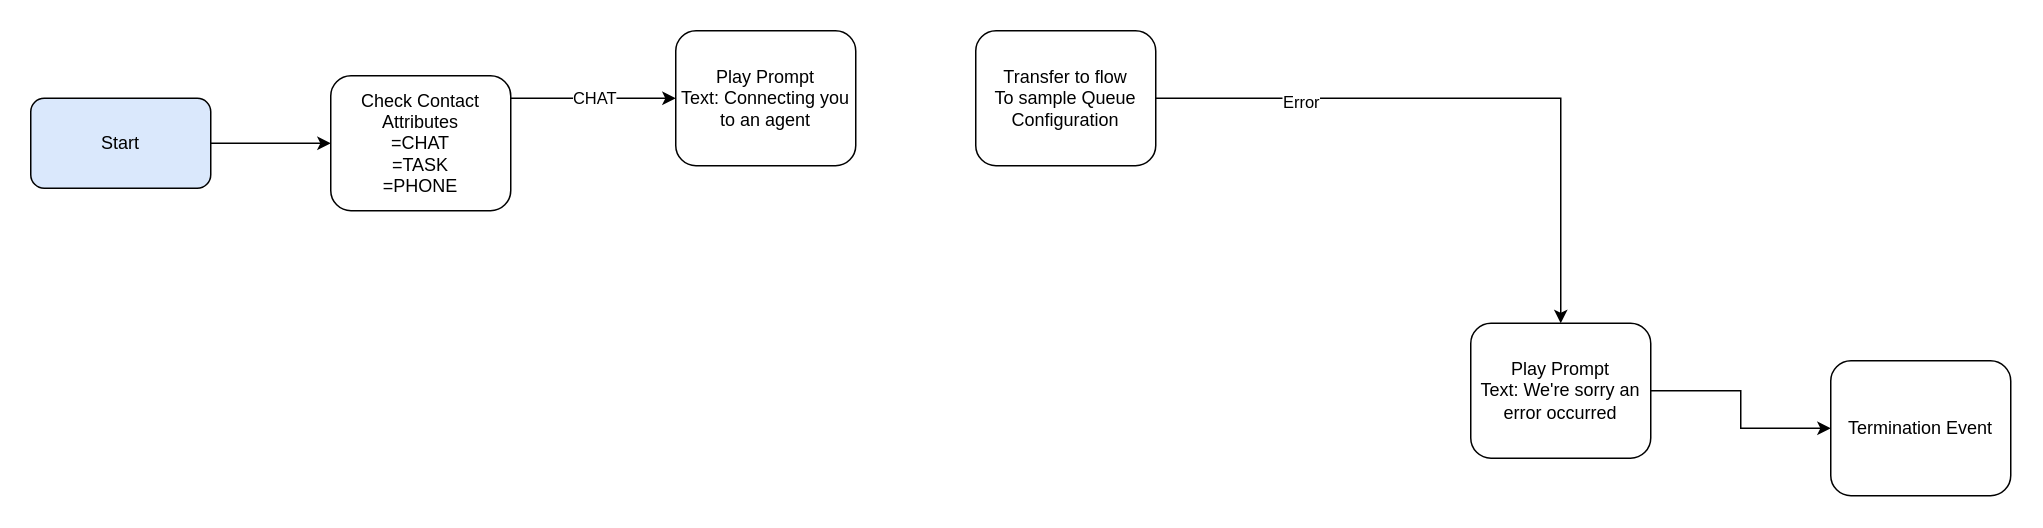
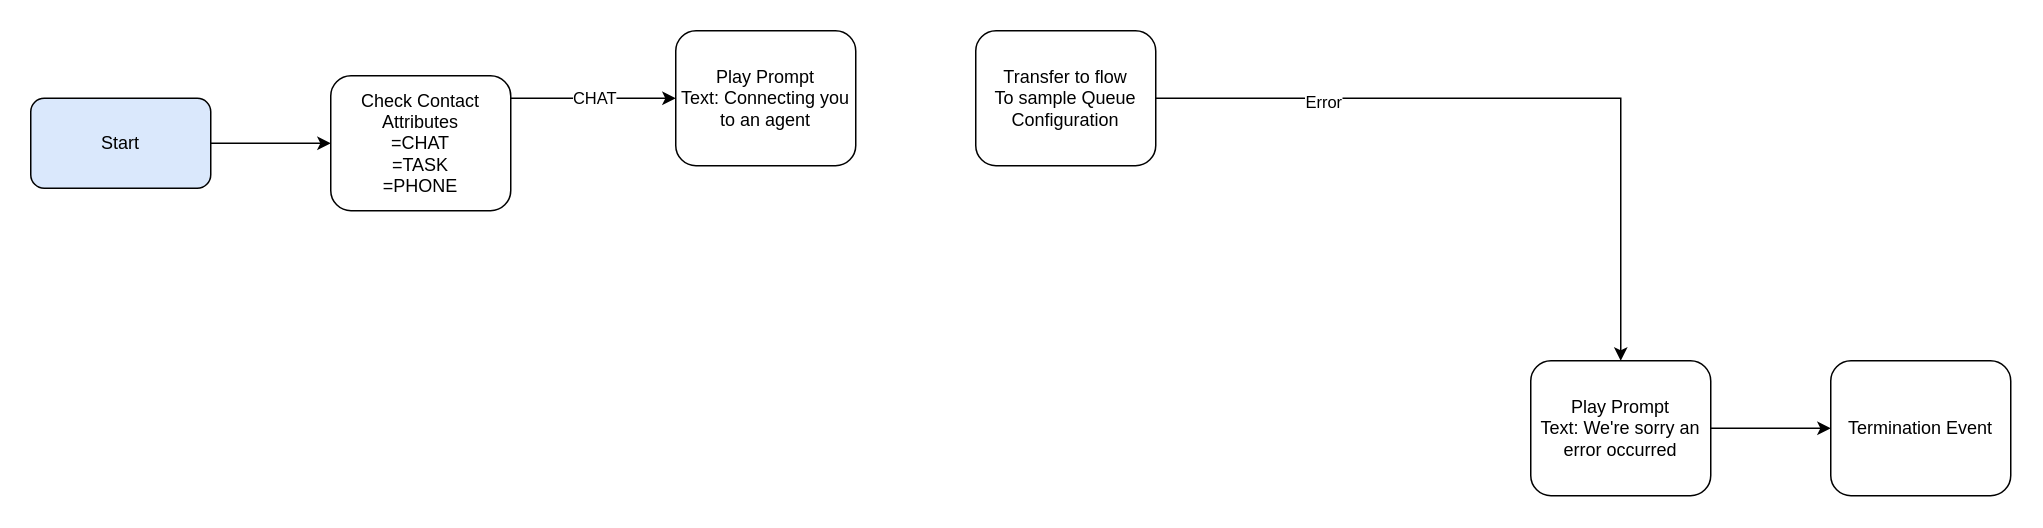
(1561, 391) -> (1621, 428)
